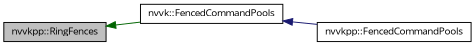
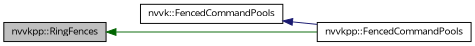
(128, 24) -> (217, 32)
